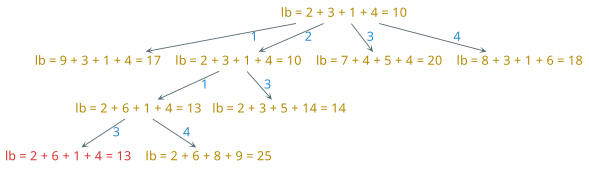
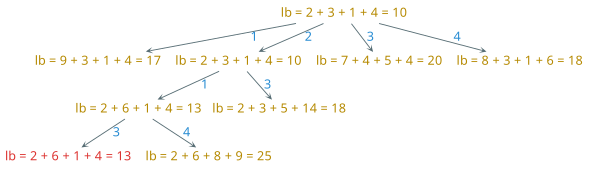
(279, 109) -> (279, 109)
